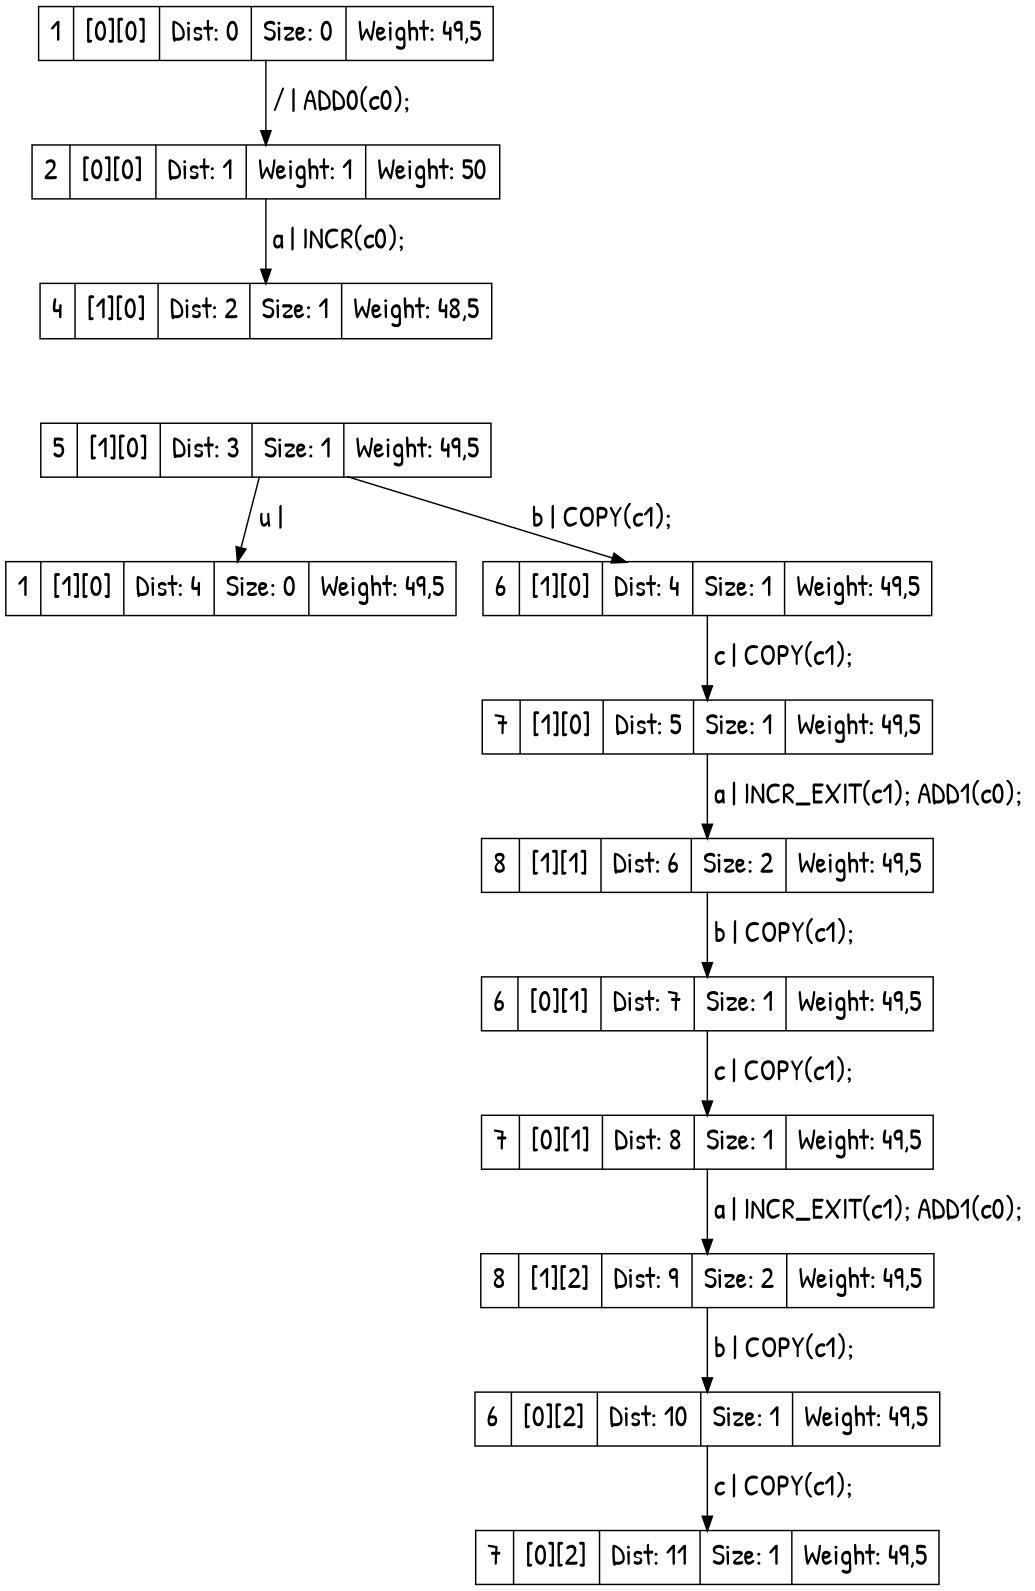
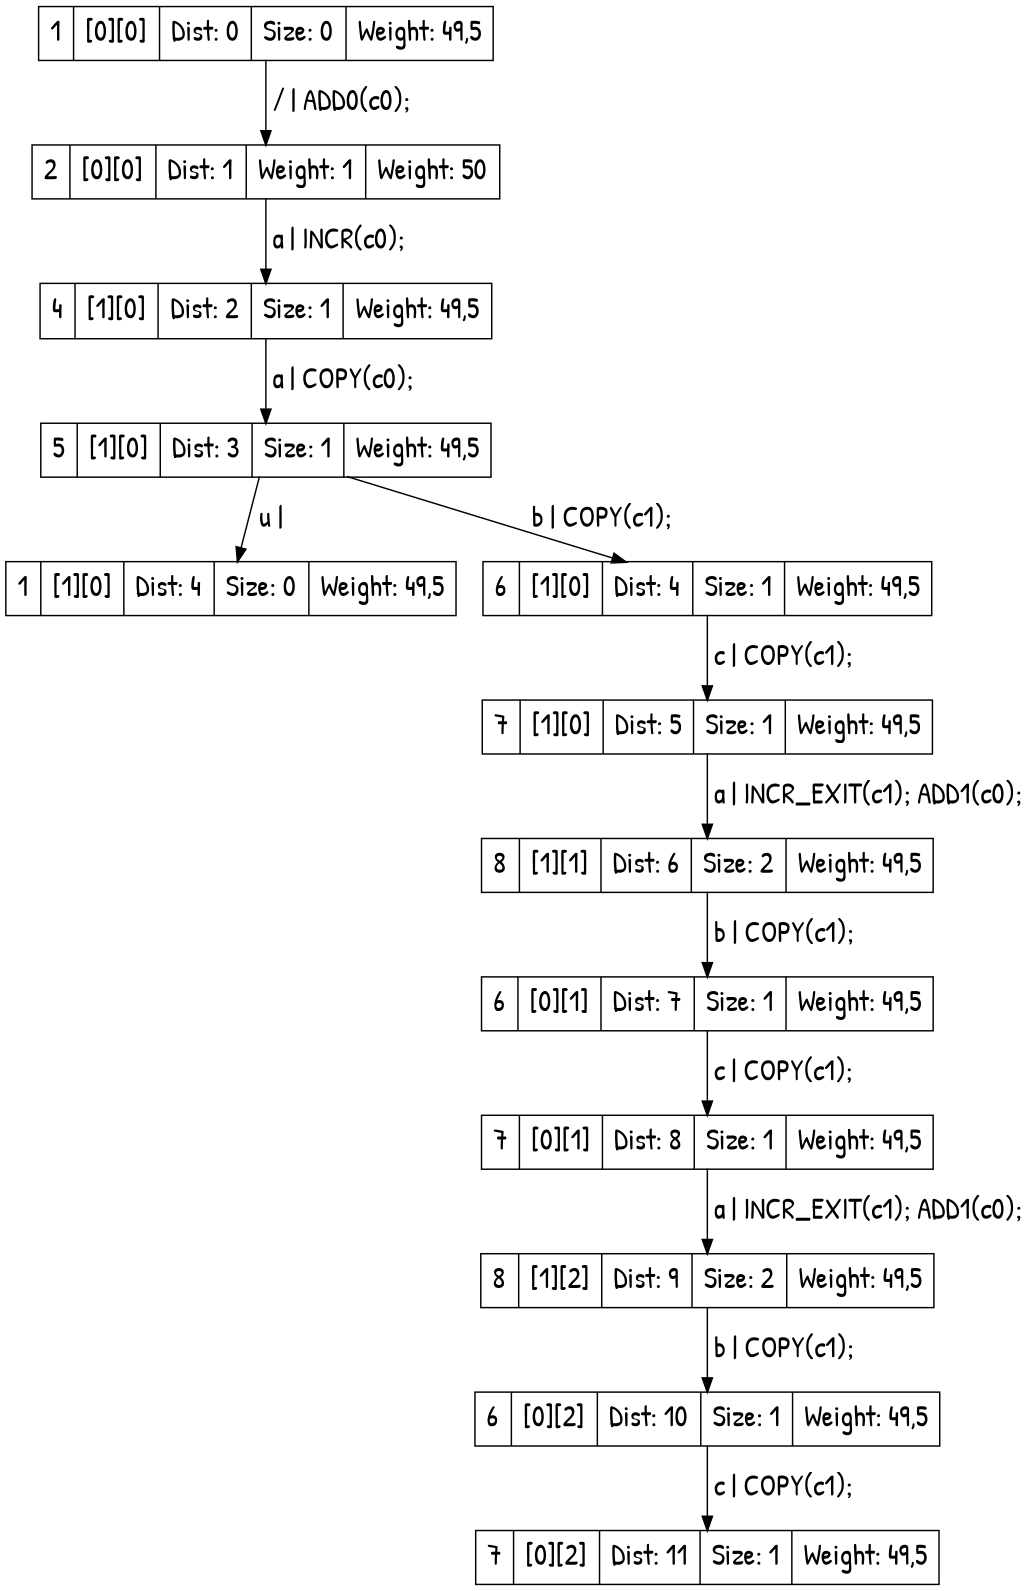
(417, 310) -> (417, 310)
none -> (266, 374)
